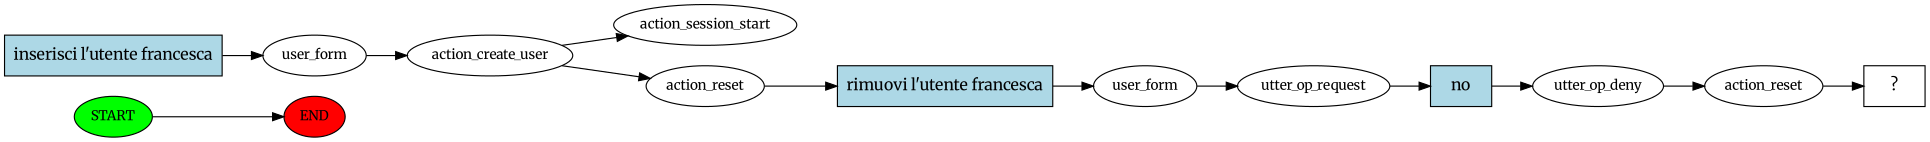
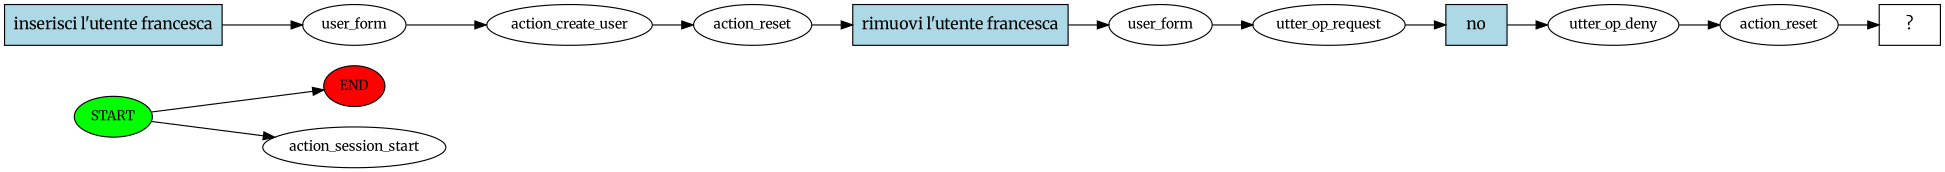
(589, 41) -> (208, 129)
